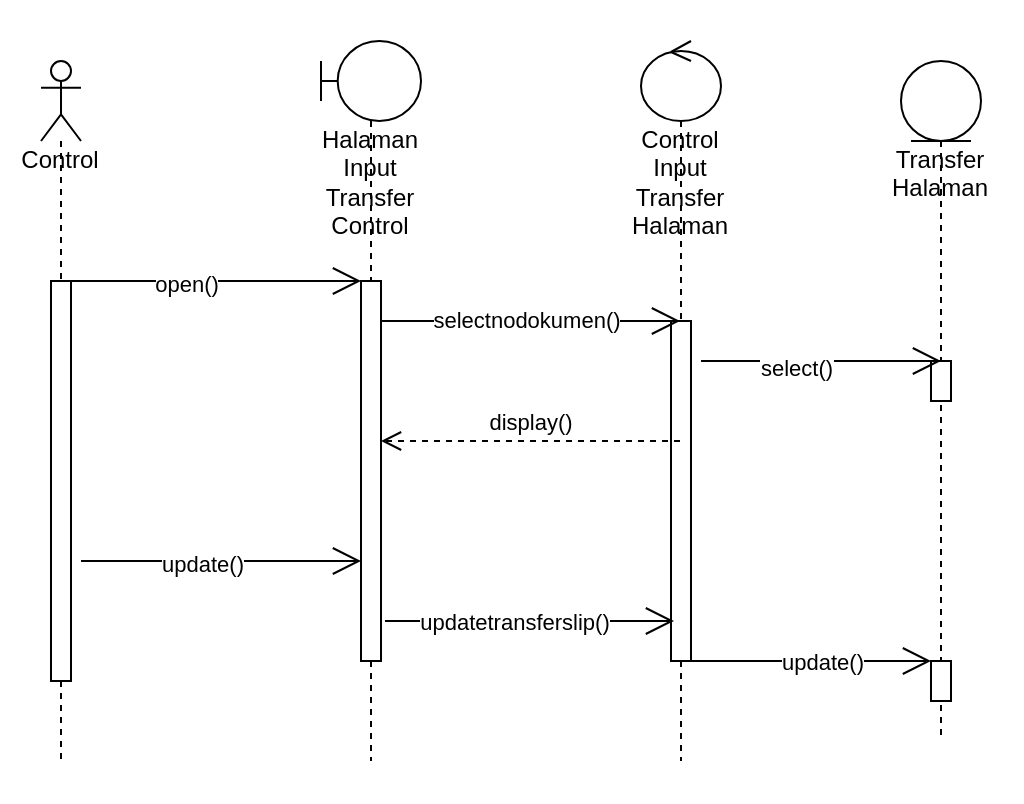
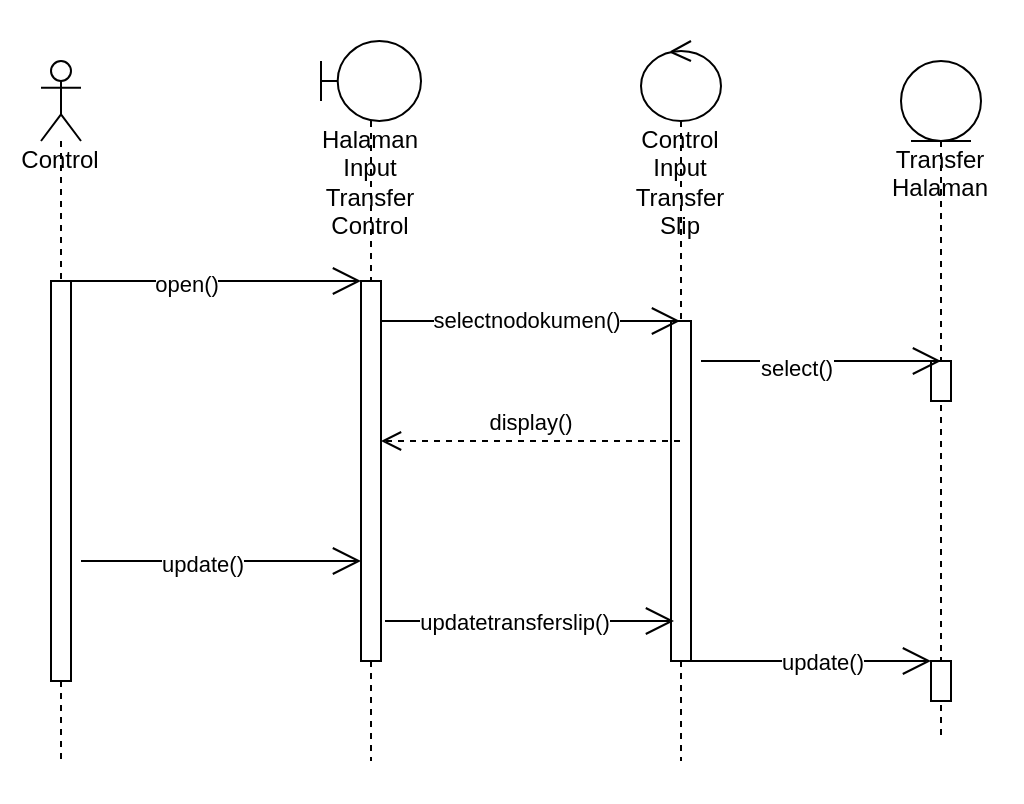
(681, 199) -> (681, 199)
